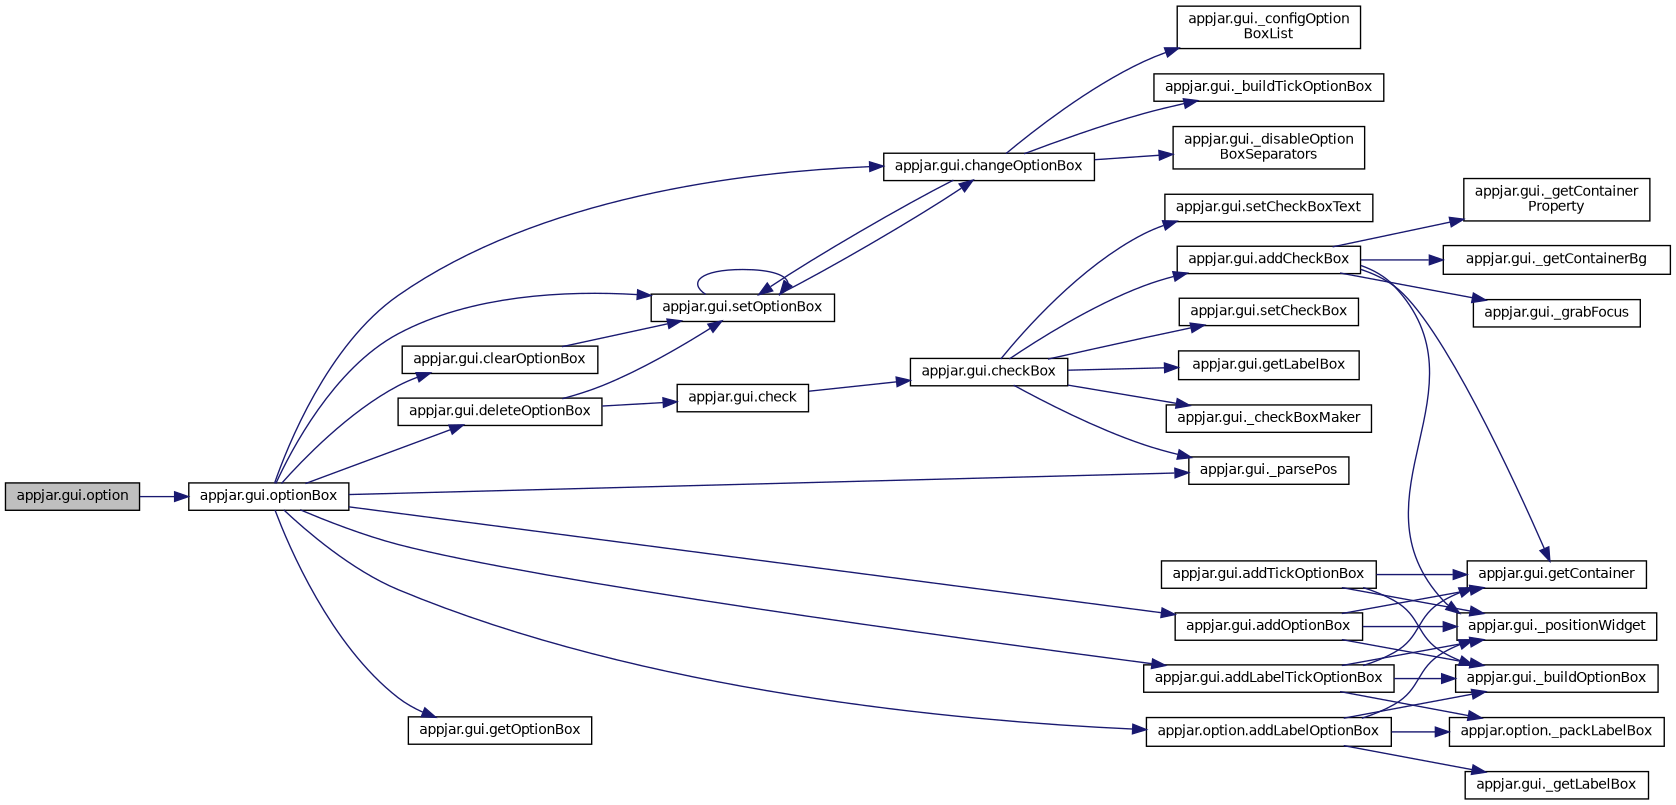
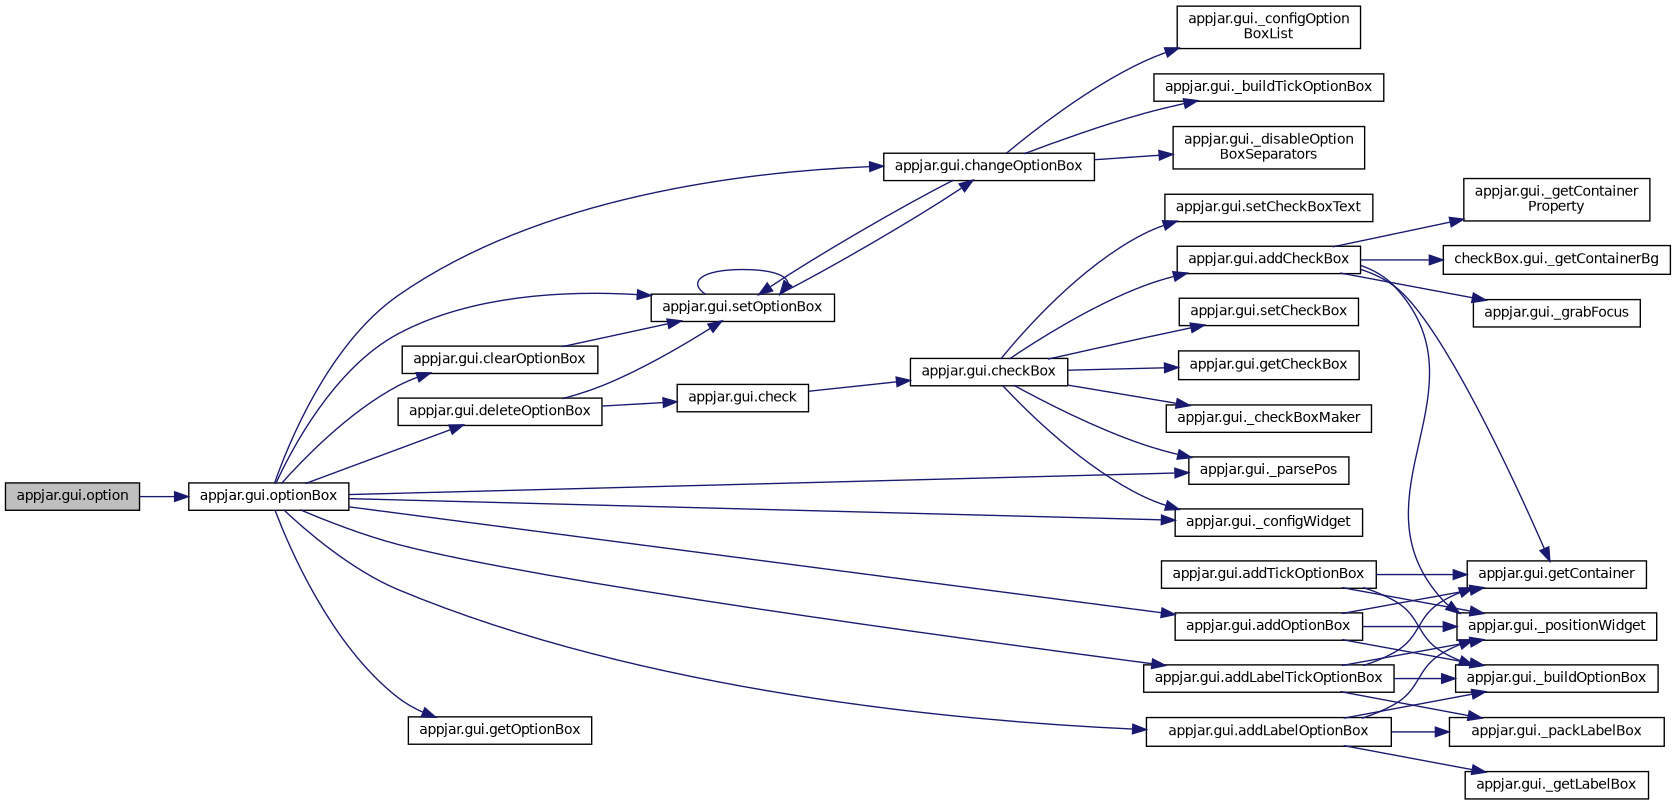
(1557, 260) -> (1557, 260)
(1269, 365) -> (1269, 365)
none -> (1269, 523)
(1269, 732) -> (1269, 732)
(1557, 732) -> (1557, 732)
